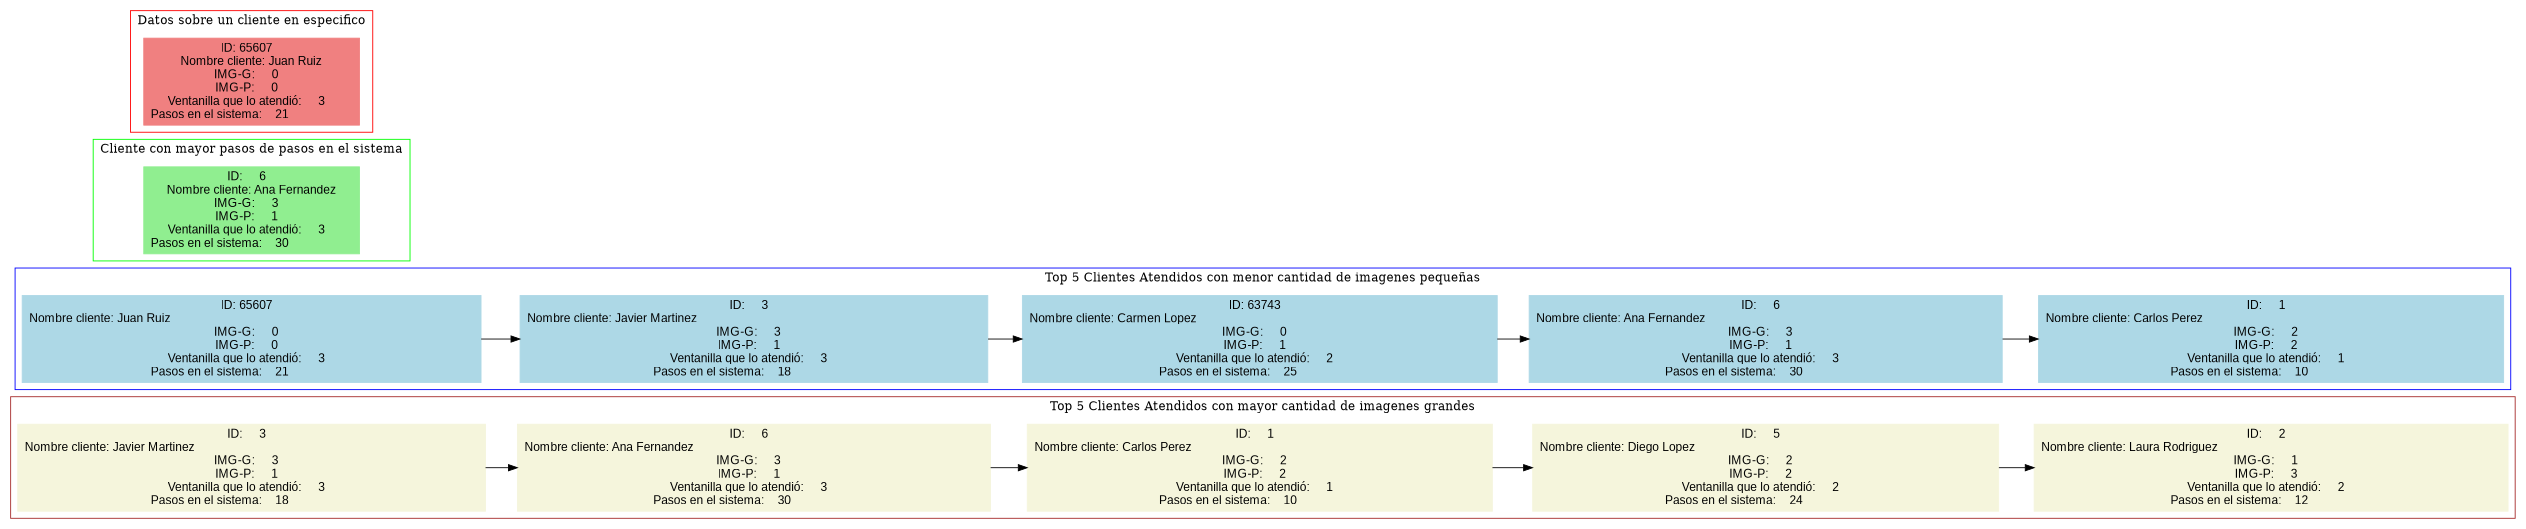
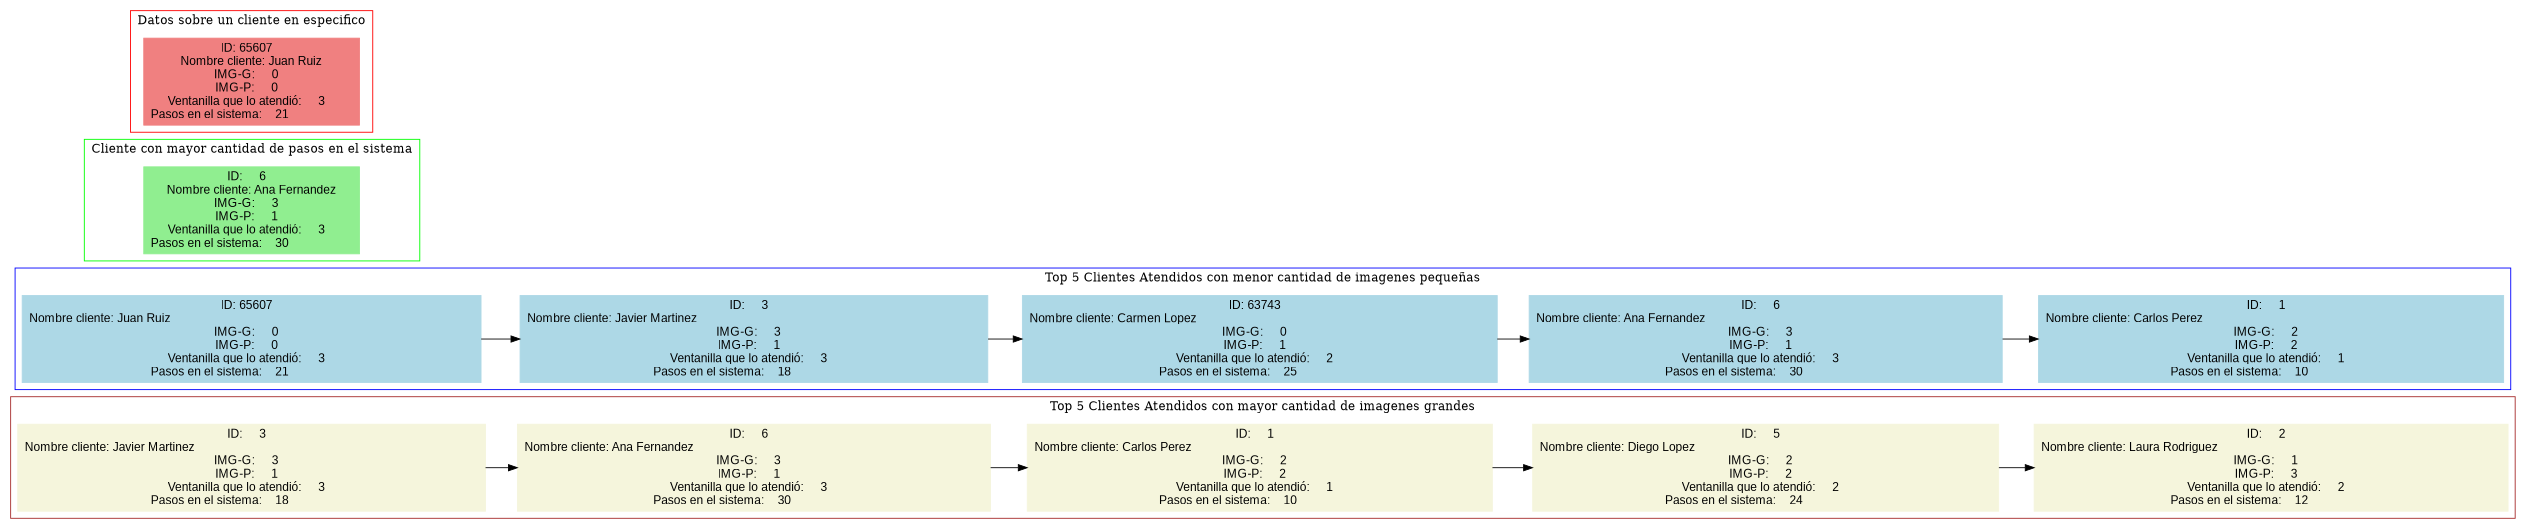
(252, 150) -> (252, 150)
